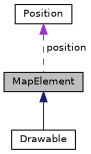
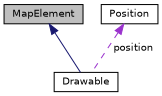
(44, 53) -> (105, 53)
